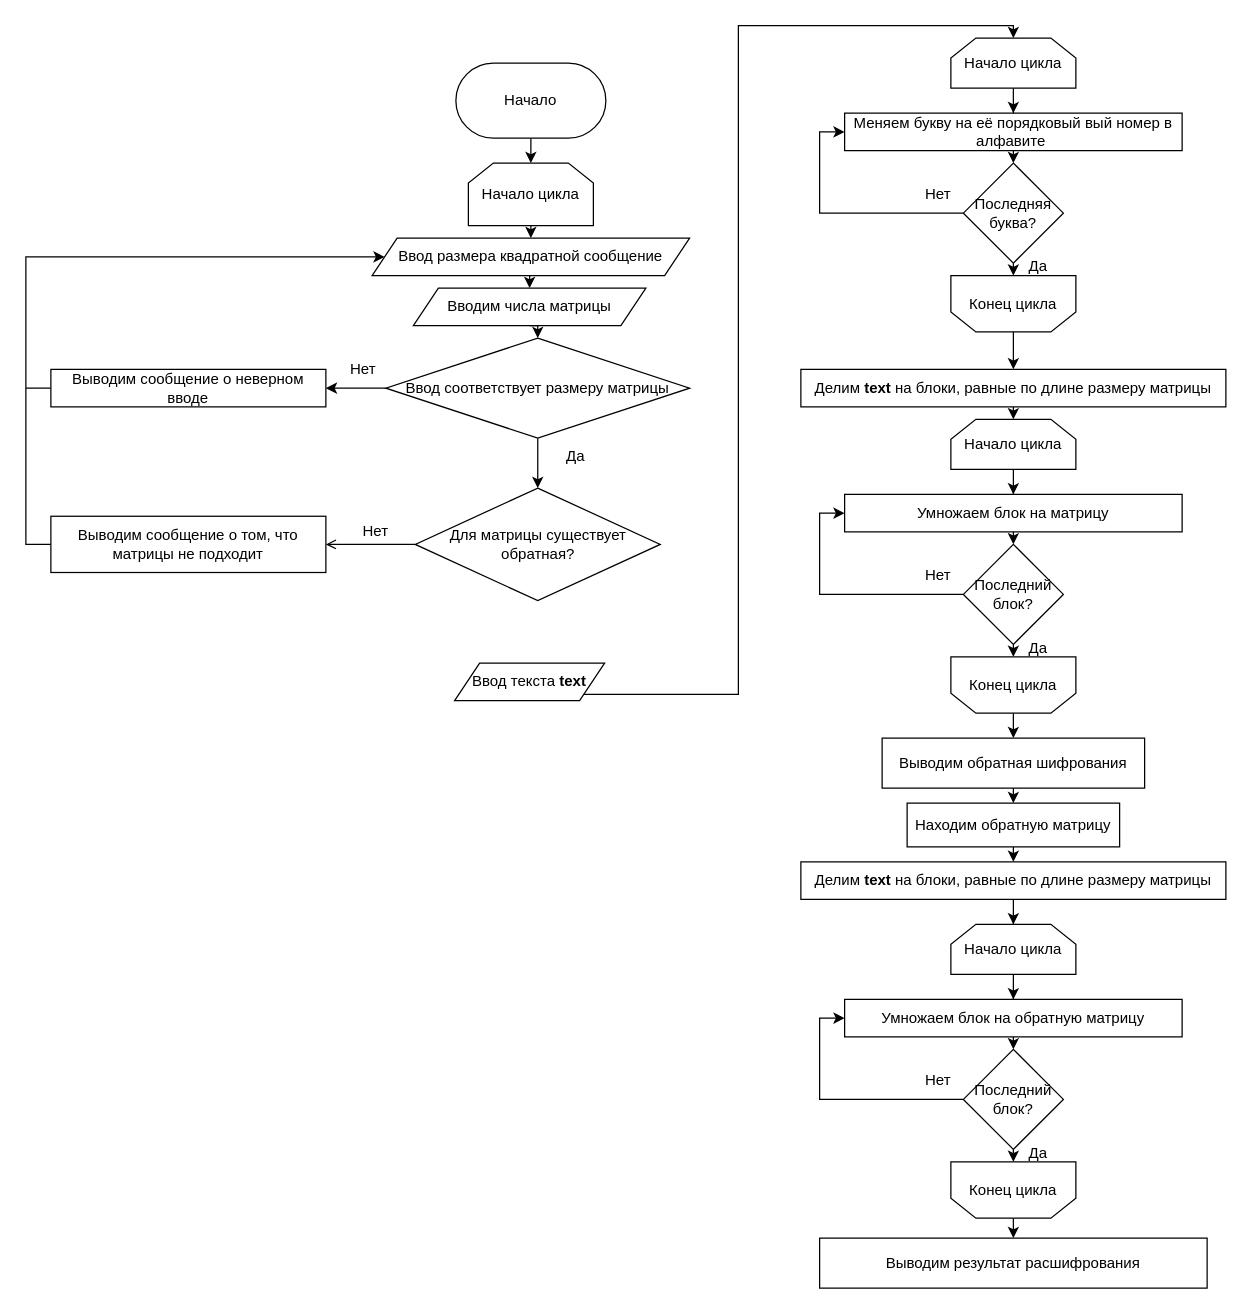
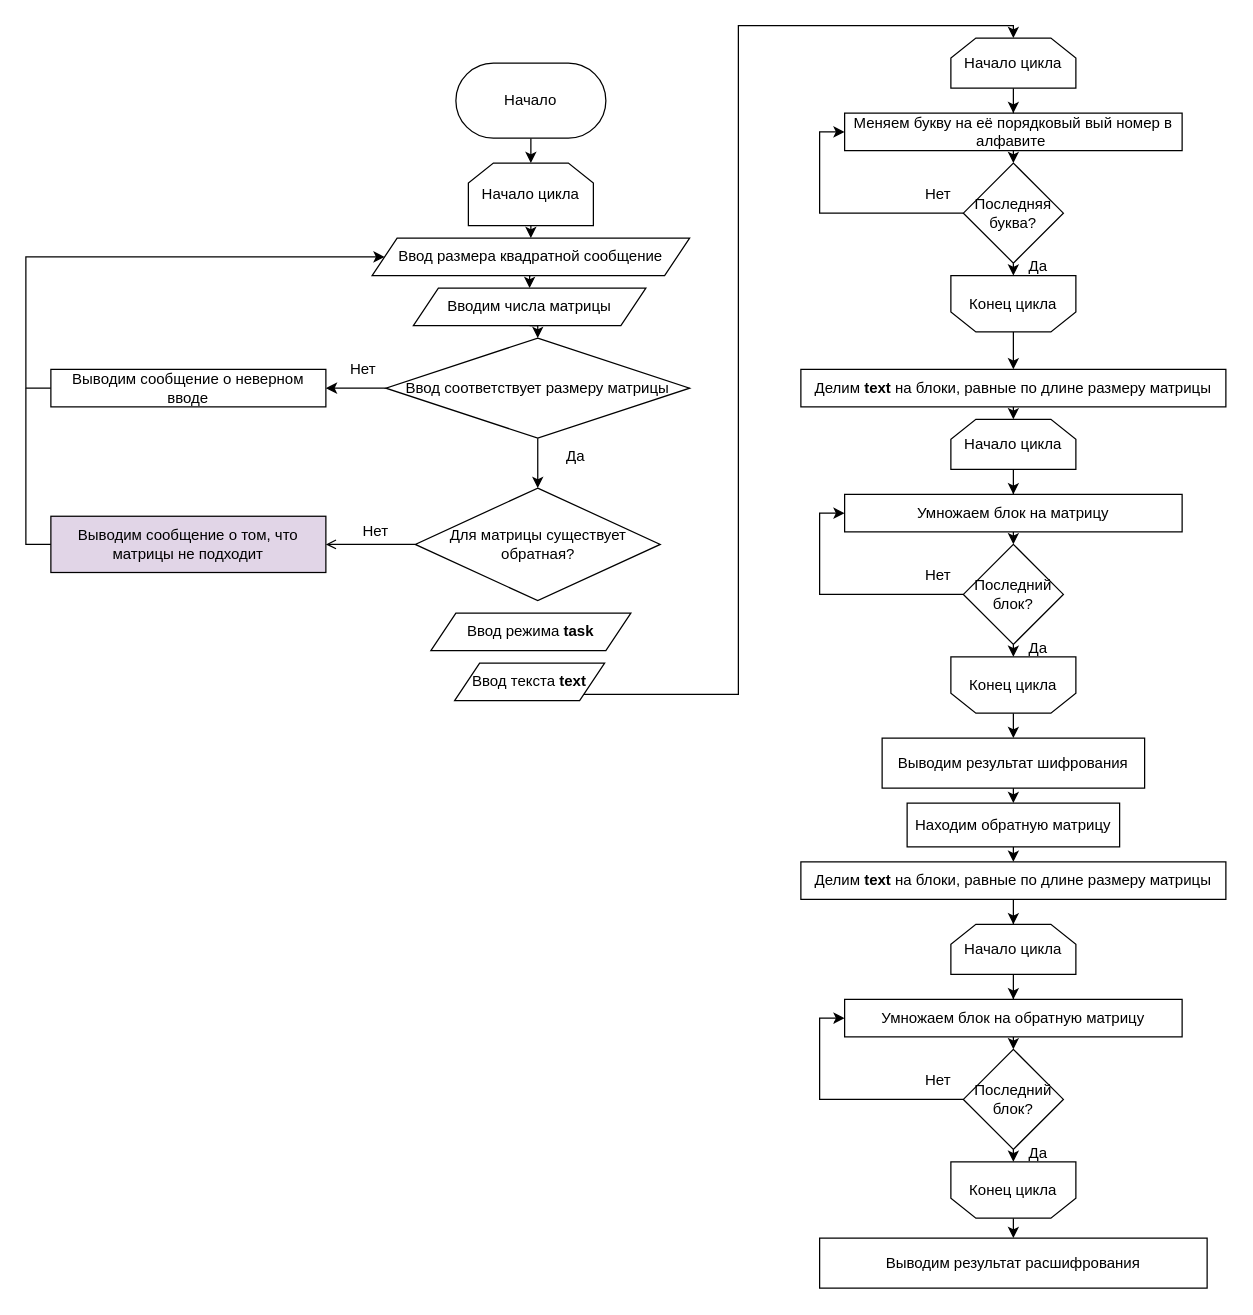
(188, 544) -> (188, 544)
none -> (531, 632)
(1013, 763) -> (1013, 763)
